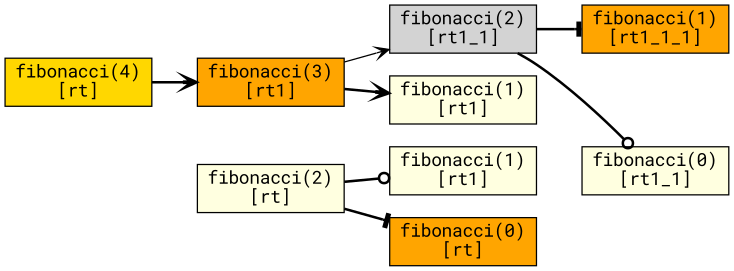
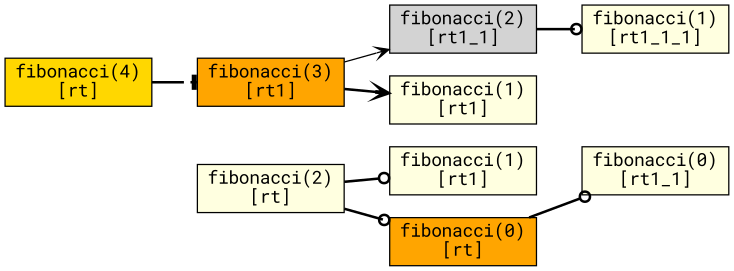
(556, 29) -> (556, 29)
(655, 29) -> (655, 29)
(168, 82) -> (168, 82)
(574, 93) -> (555, 208)
(364, 214) -> (364, 214)
